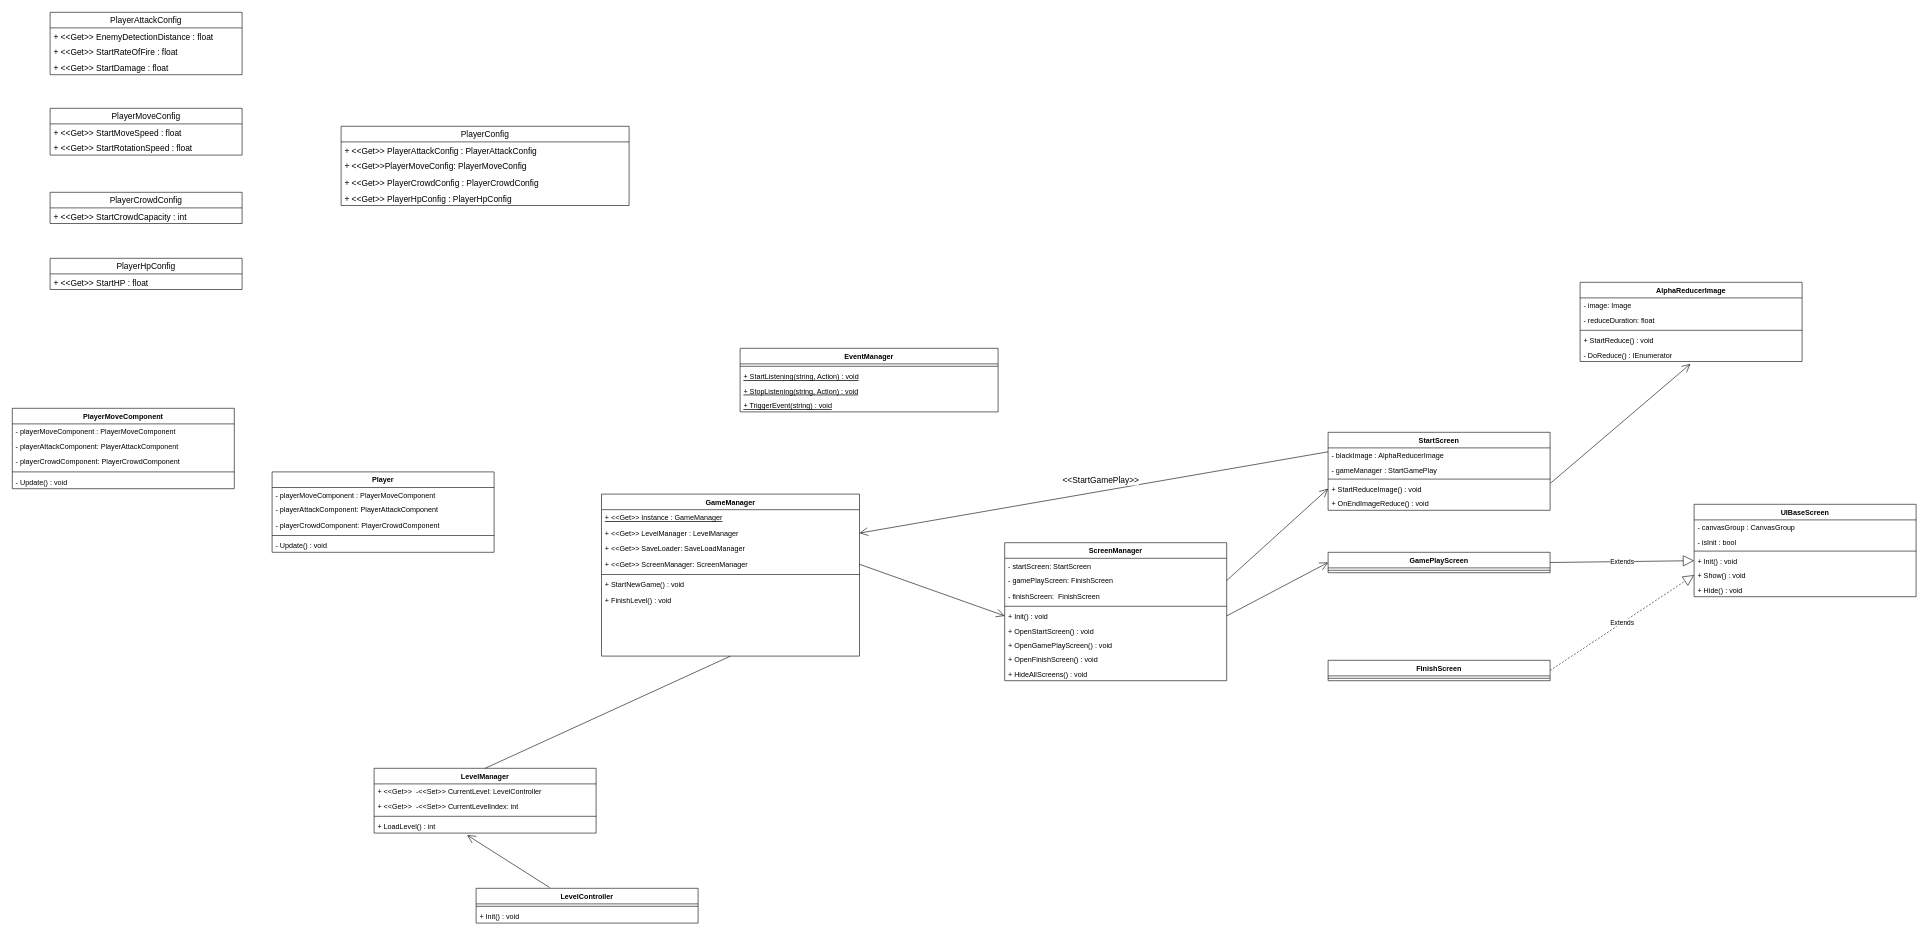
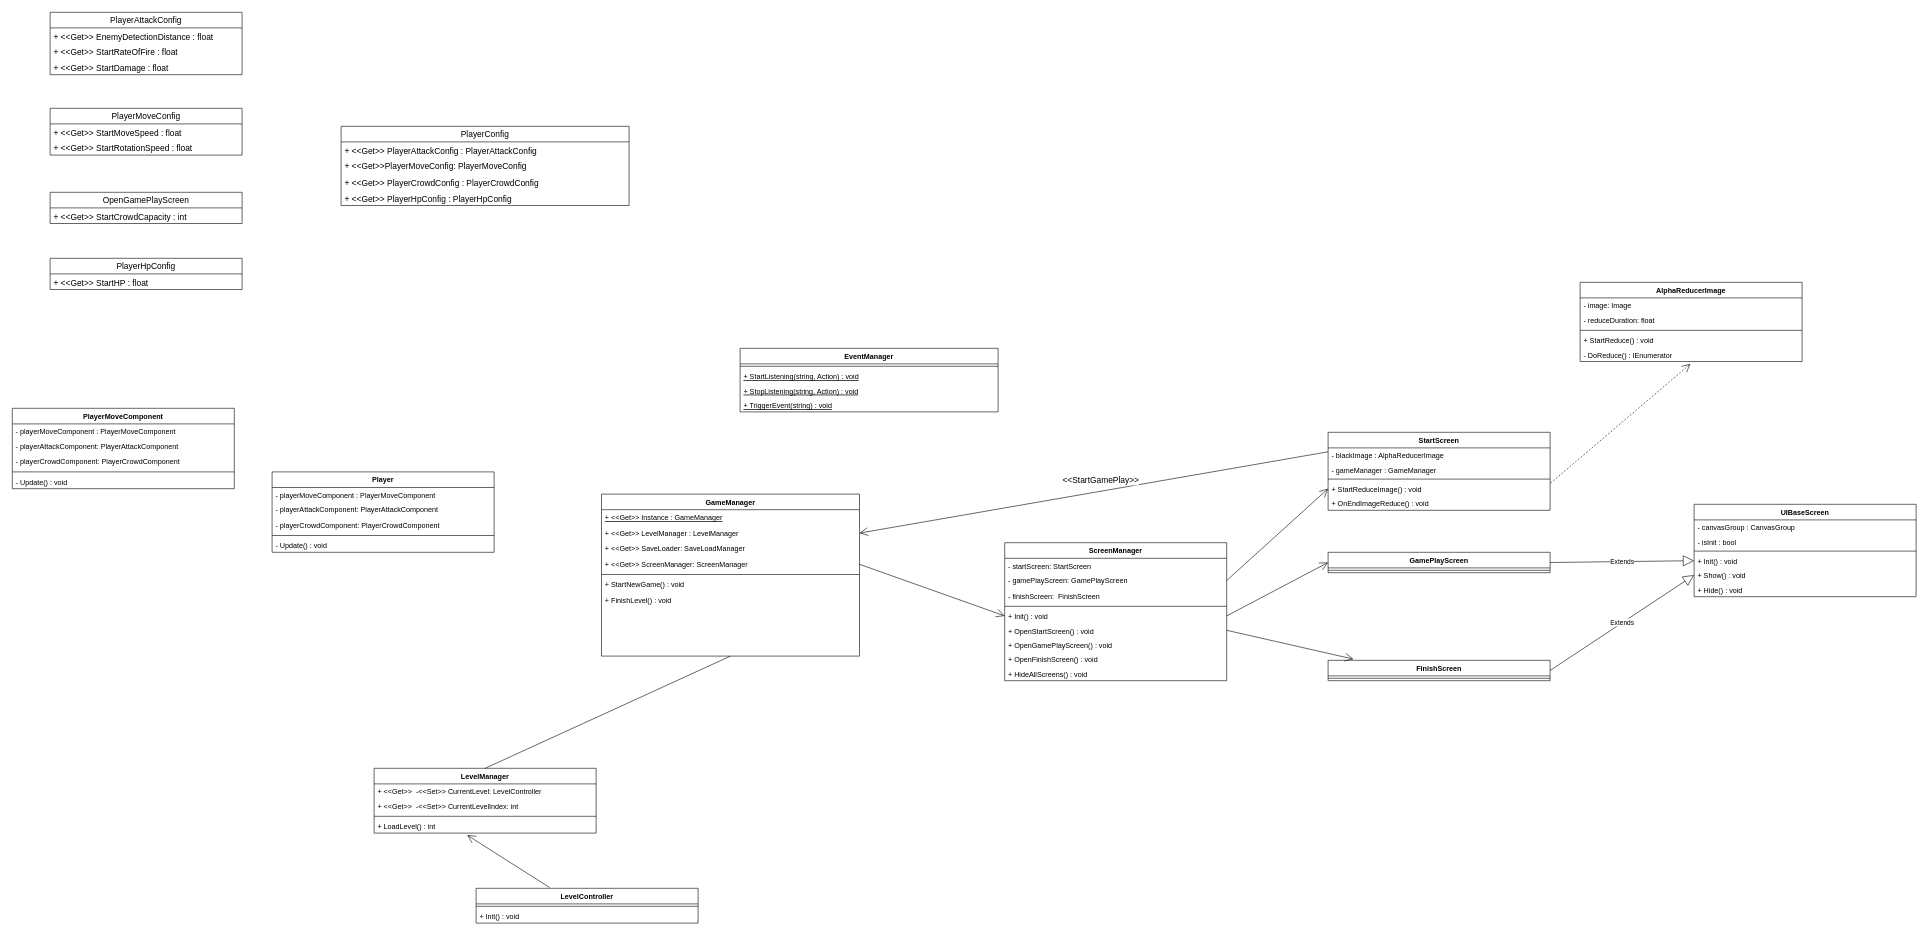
(146, 201) -> (146, 201)
(1620, 424) -> (1620, 424)
(1385, 470) -> (1382, 470)
(1063, 581) -> (1068, 581)
none -> (1289, 645)
(1584, 648) -> (1584, 648)
